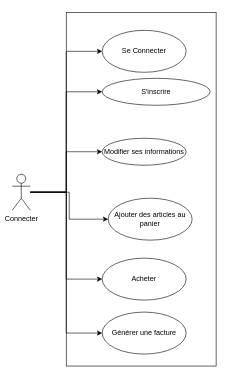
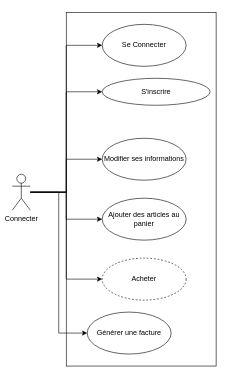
(144, 51) -> (144, 45)
(144, 152) -> (144, 159)
(150, 219) -> (144, 219)
(144, 279) -> (144, 279)
(144, 333) -> (129, 333)
